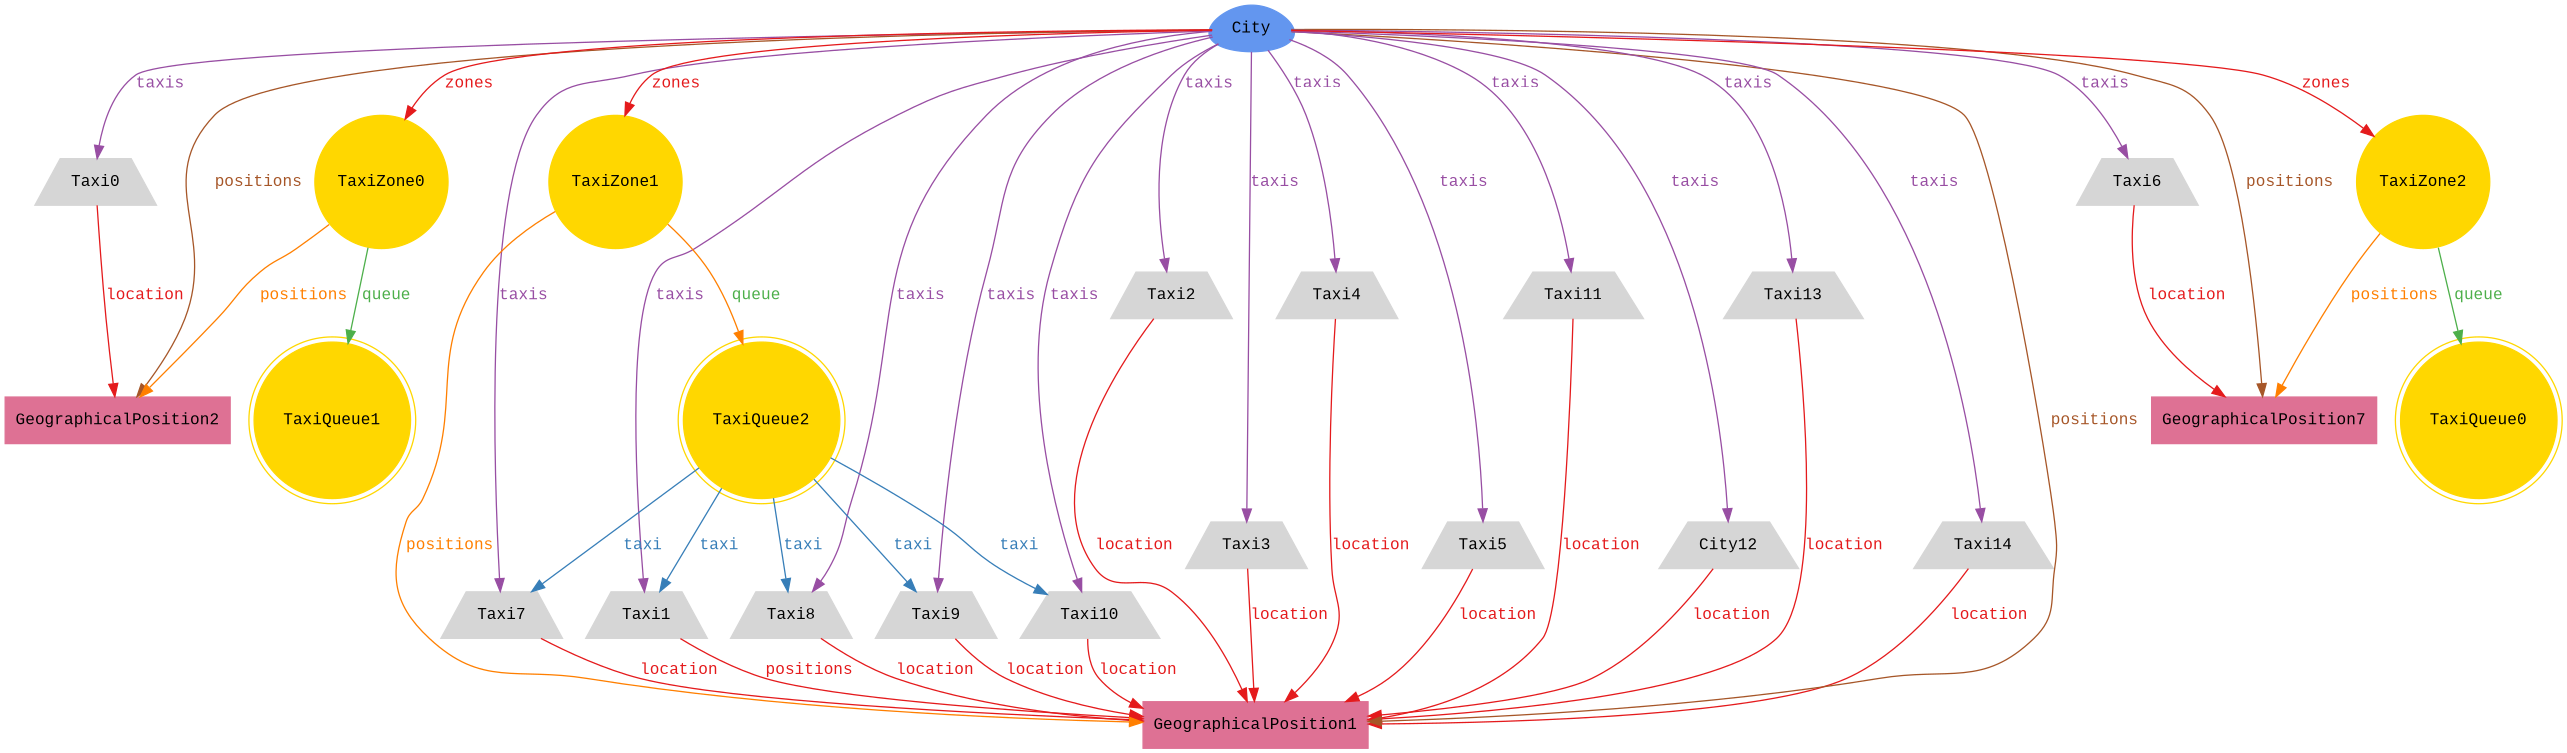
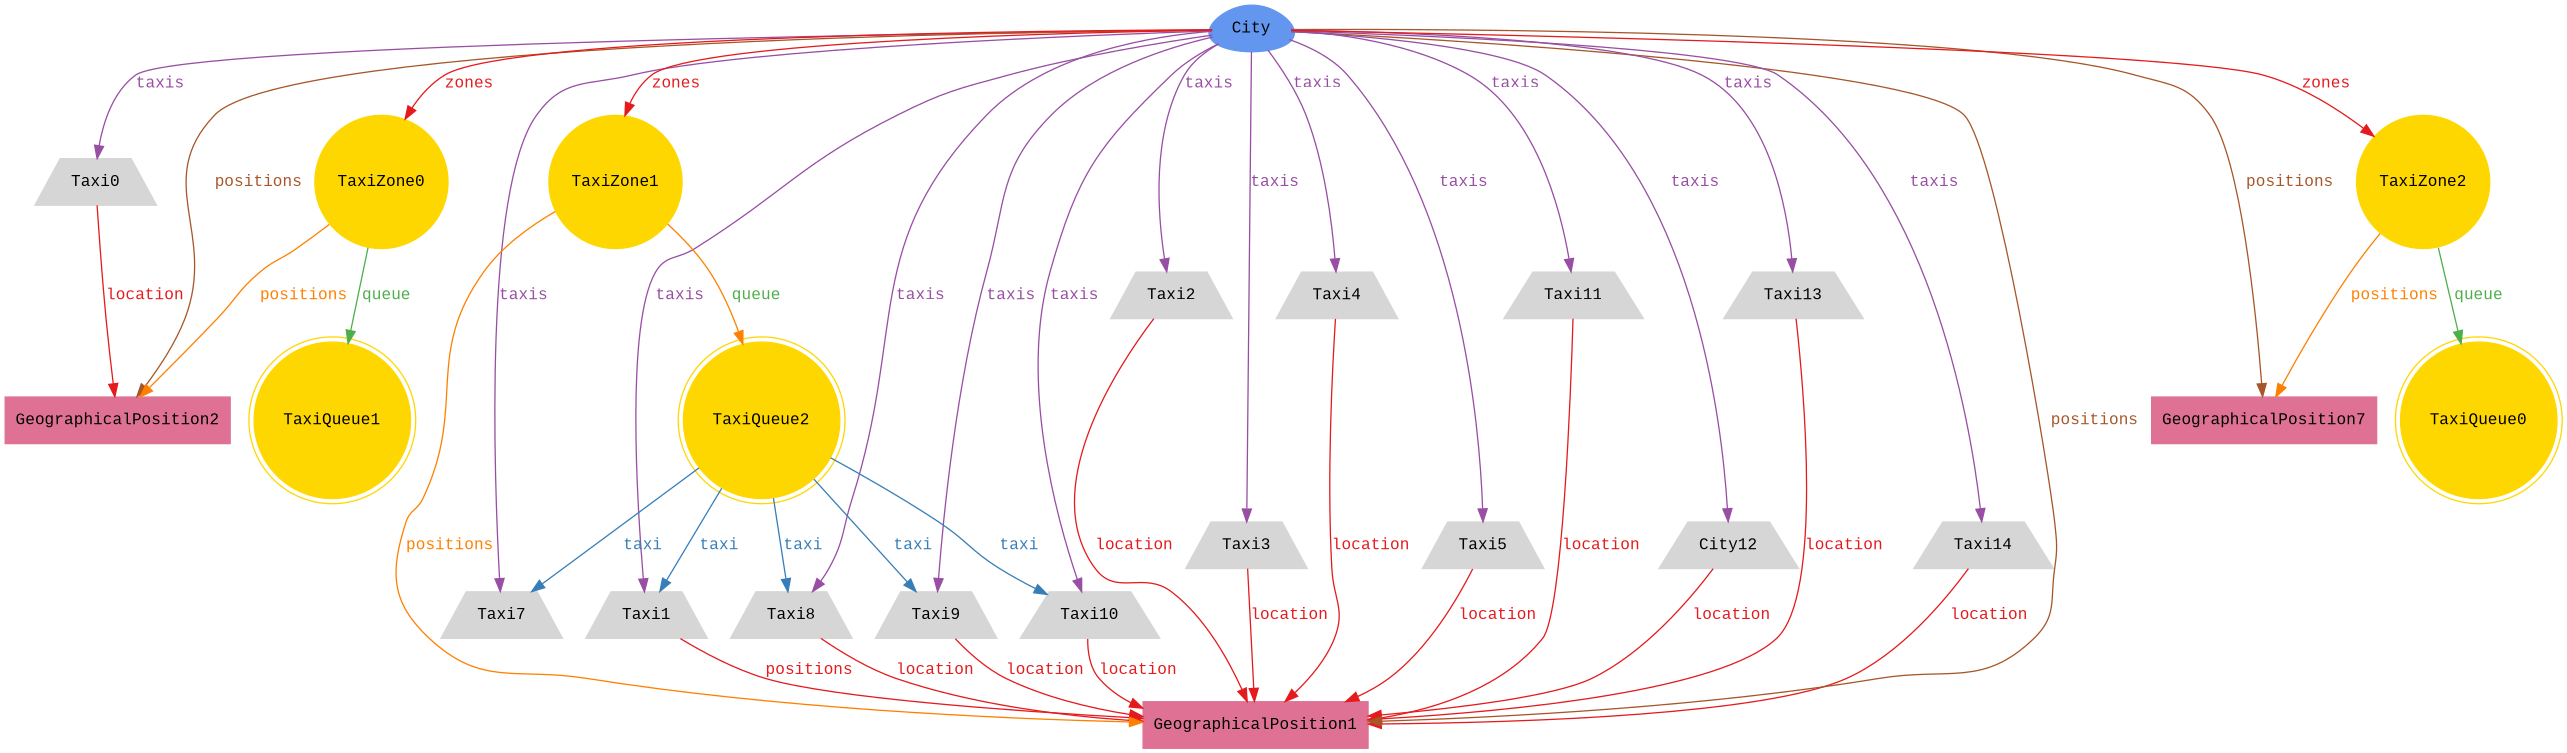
(2137, 182) -> none
(831, 703) -> none
